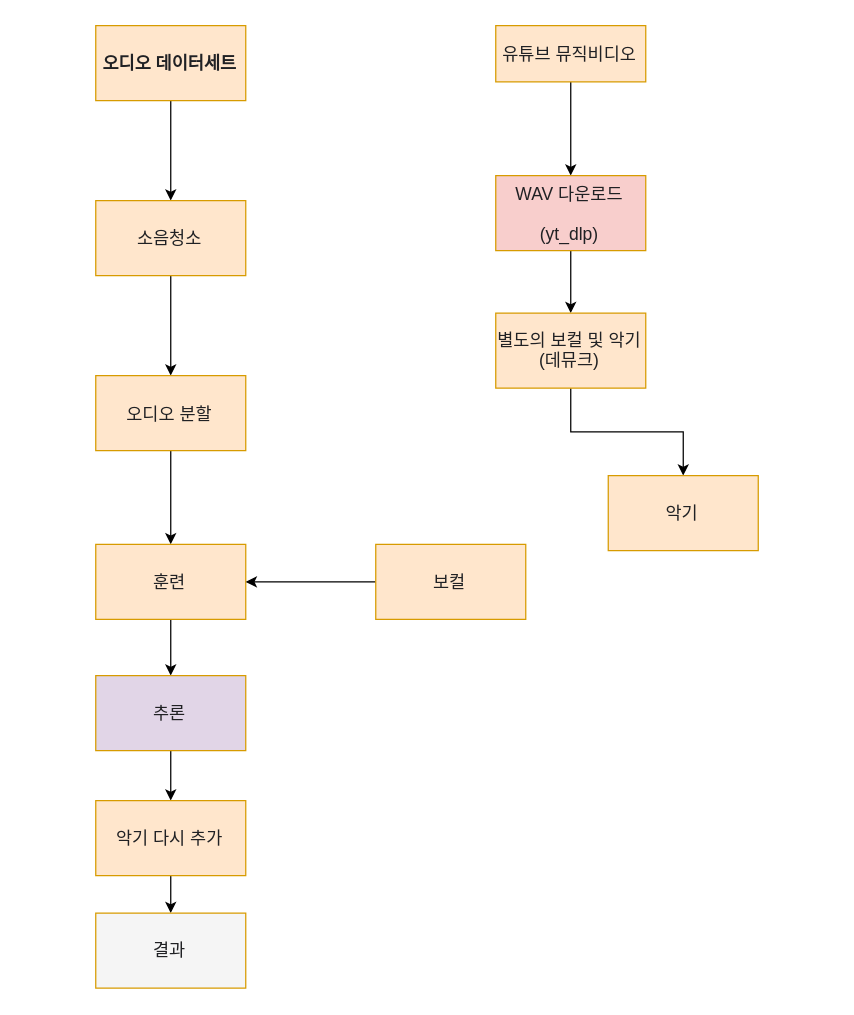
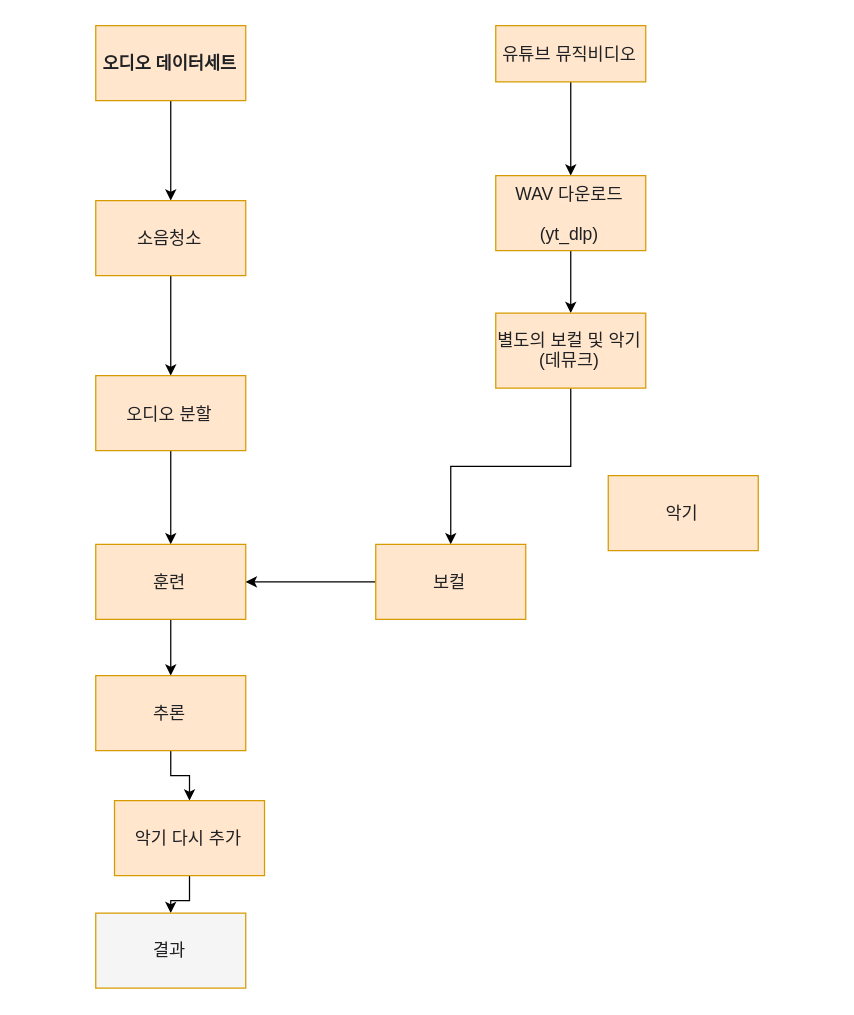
(571, 213) -> (571, 213)
(643, 432) -> (495, 466)
(171, 713) -> (171, 713)
(171, 838) -> (189, 838)
